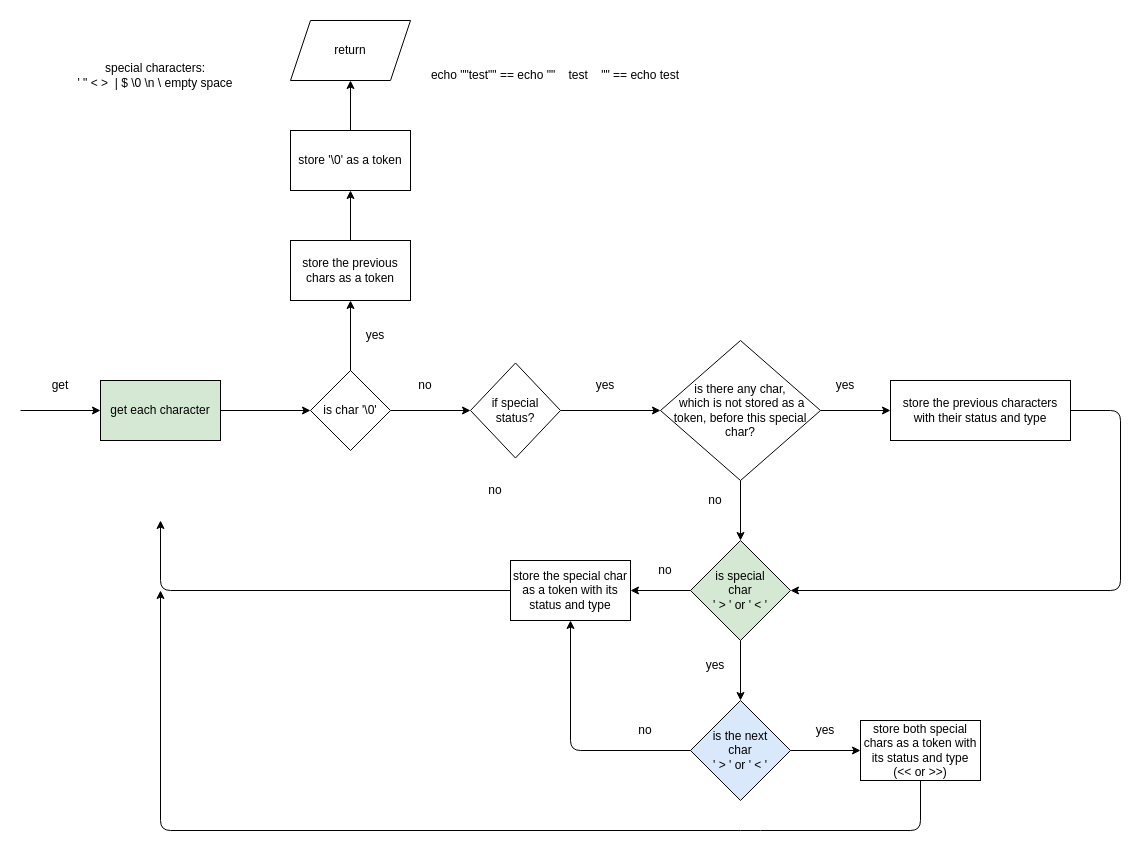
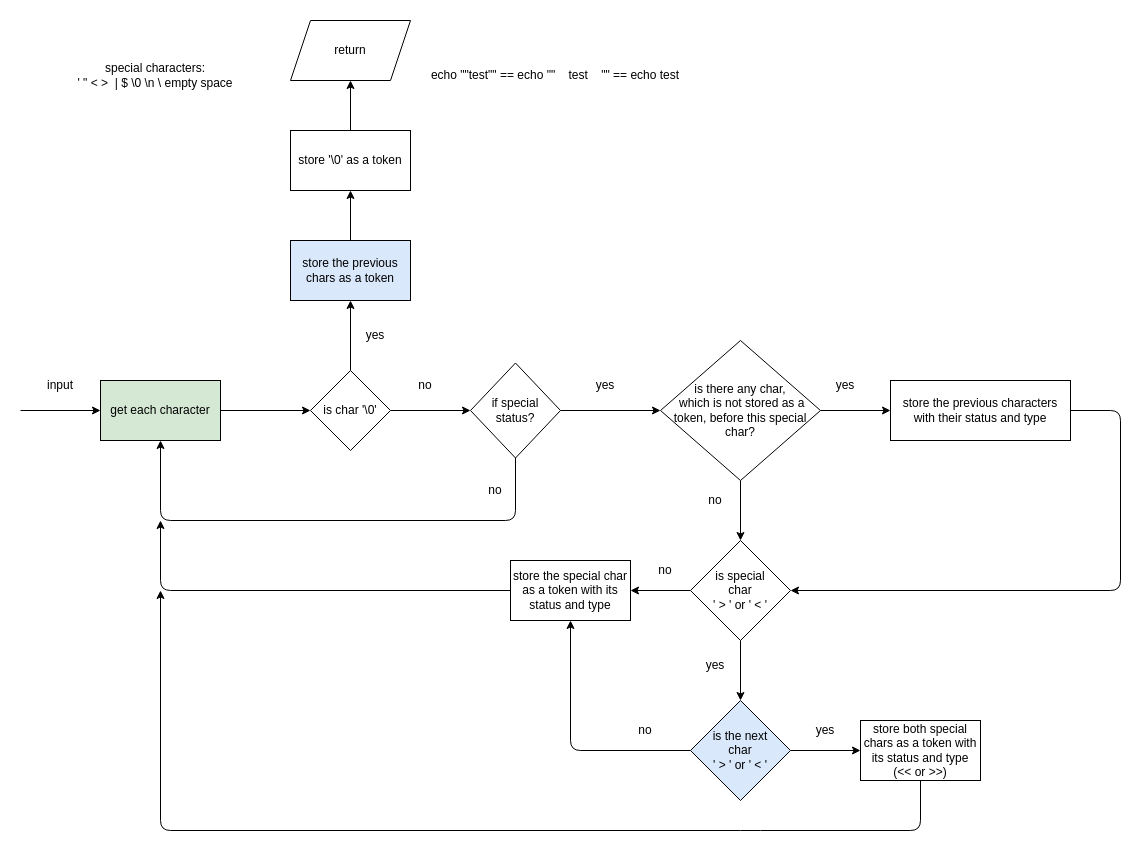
(351, 271) -> (351, 271)
(61, 386) -> (61, 386)
none -> (333, 521)
(741, 591) -> (741, 591)
